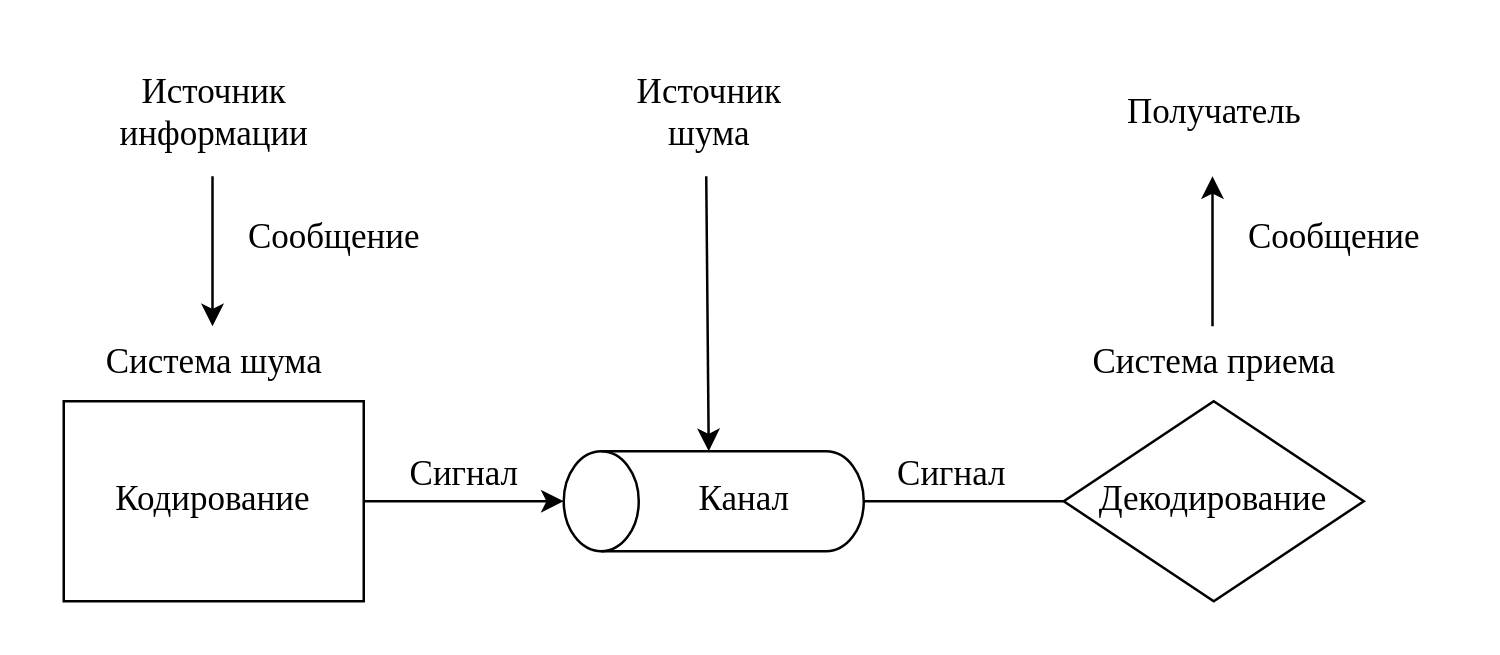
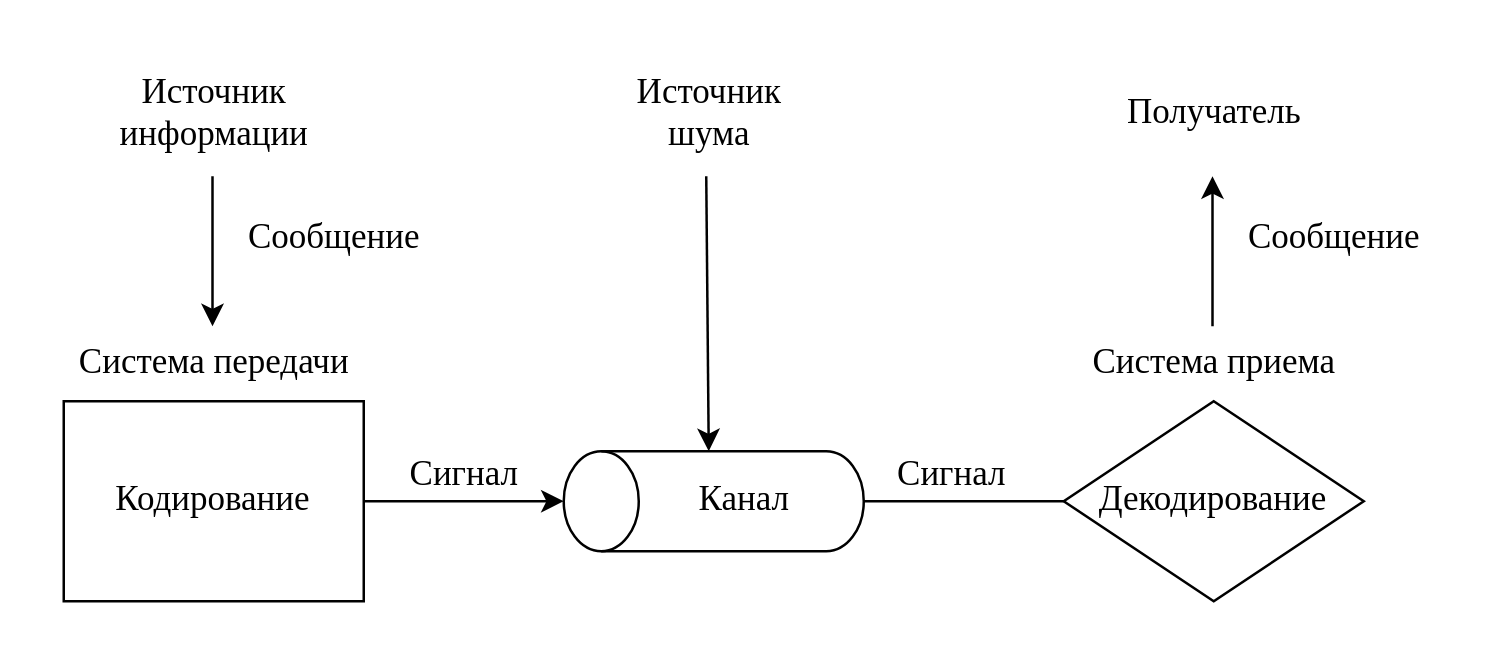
(215, 364) -> (215, 364)
